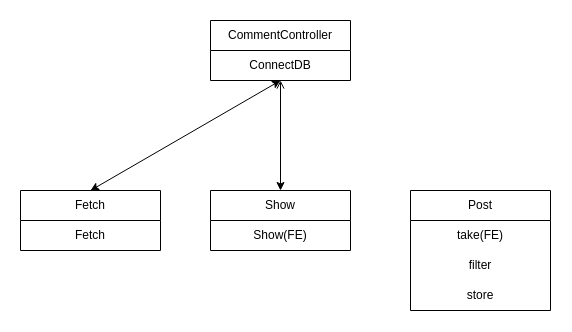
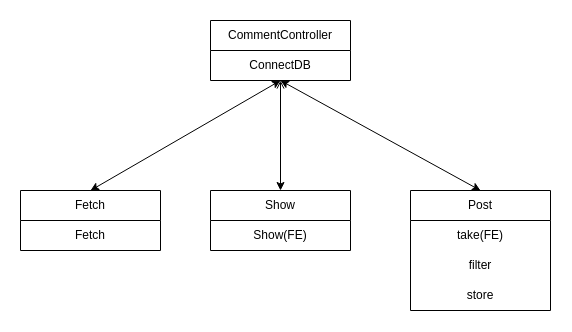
none -> (381, 136)
